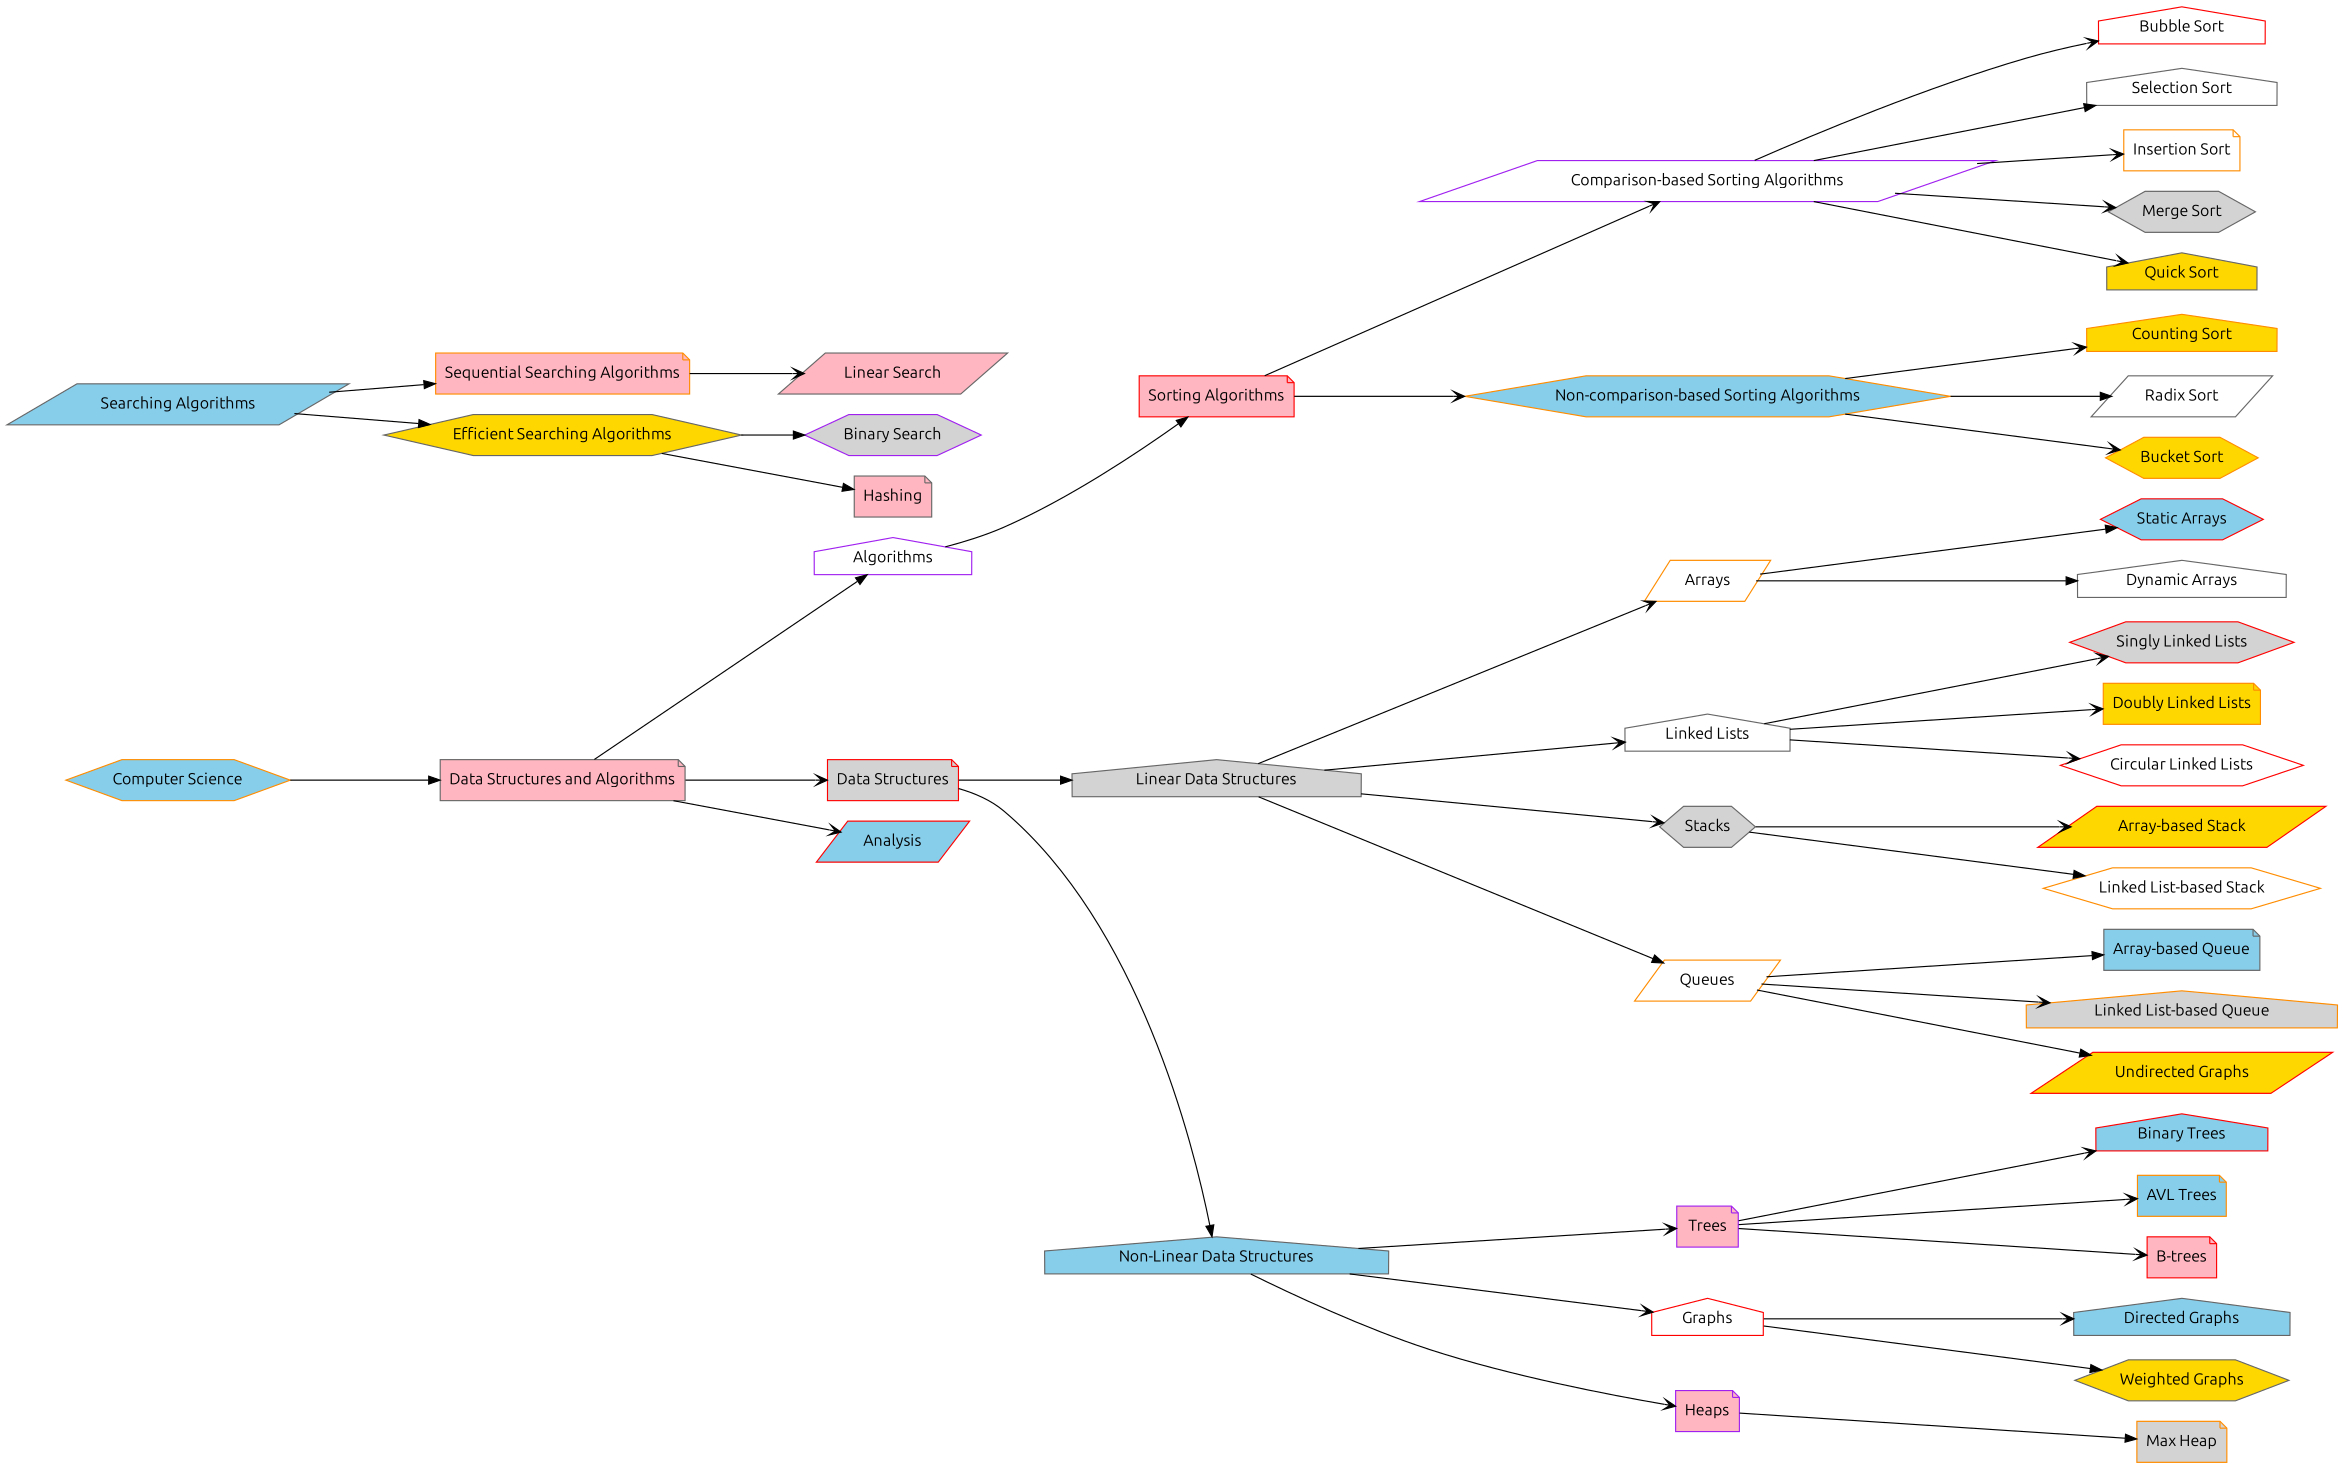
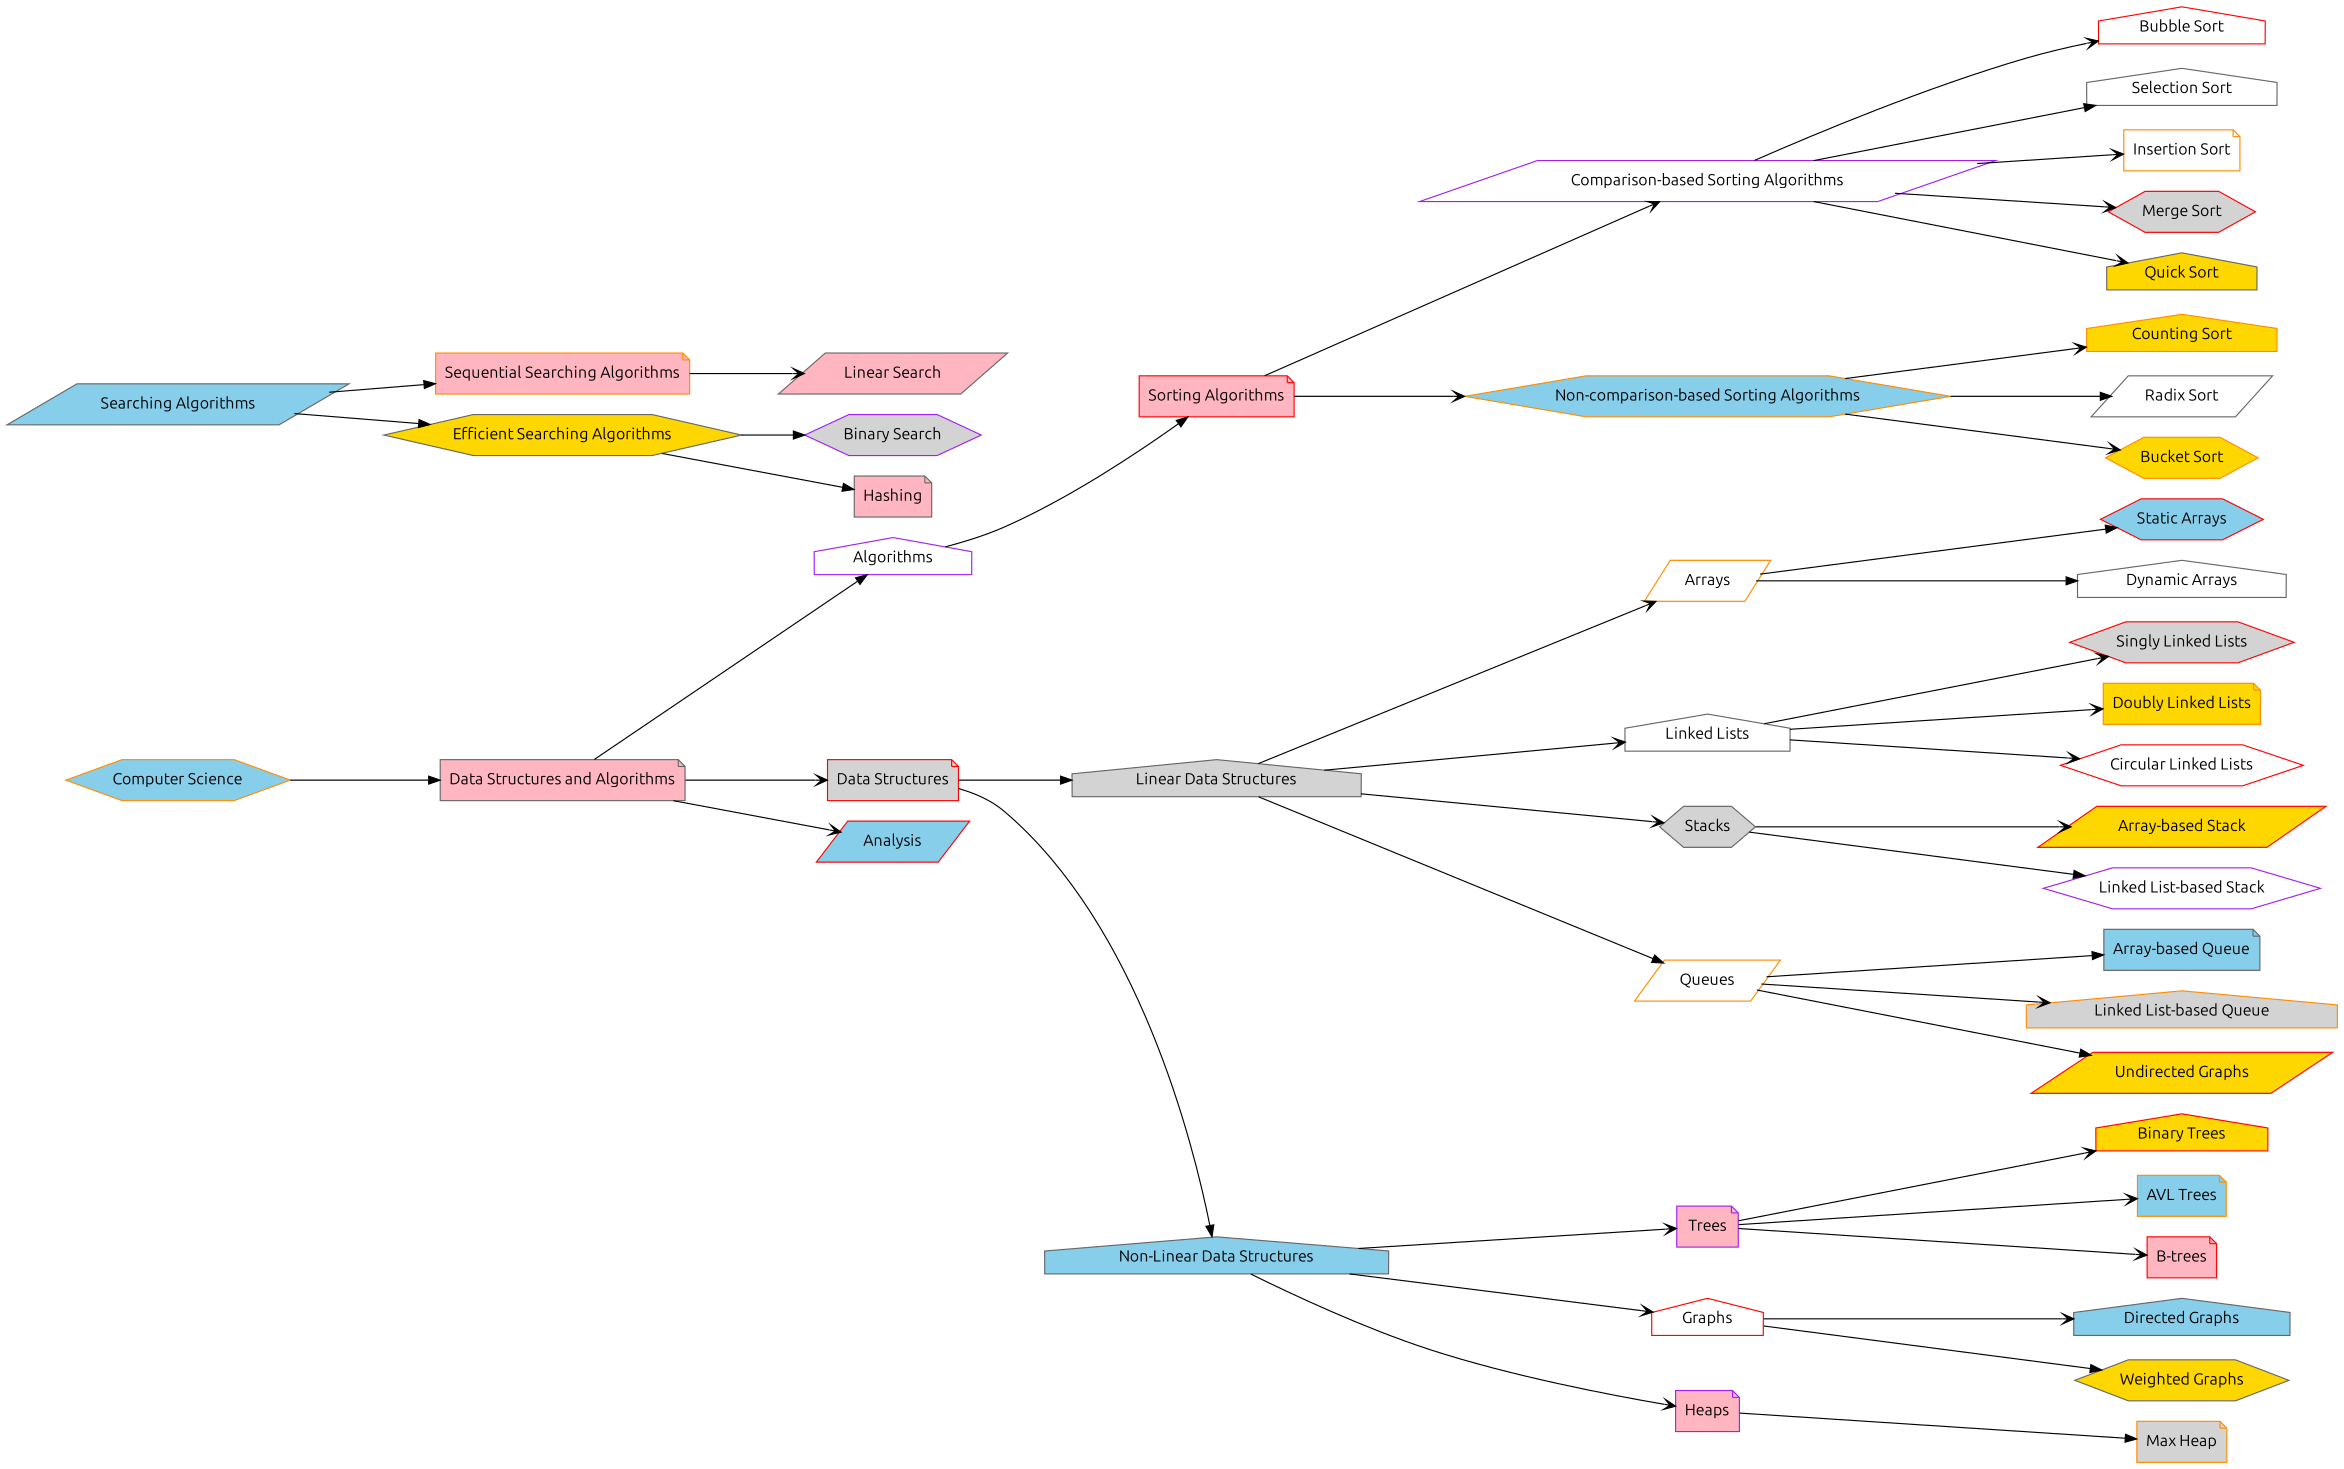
(2182, 212) -> (2182, 212)
(2182, 888) -> (2182, 888)
(2182, 1134) -> (2182, 1134)
